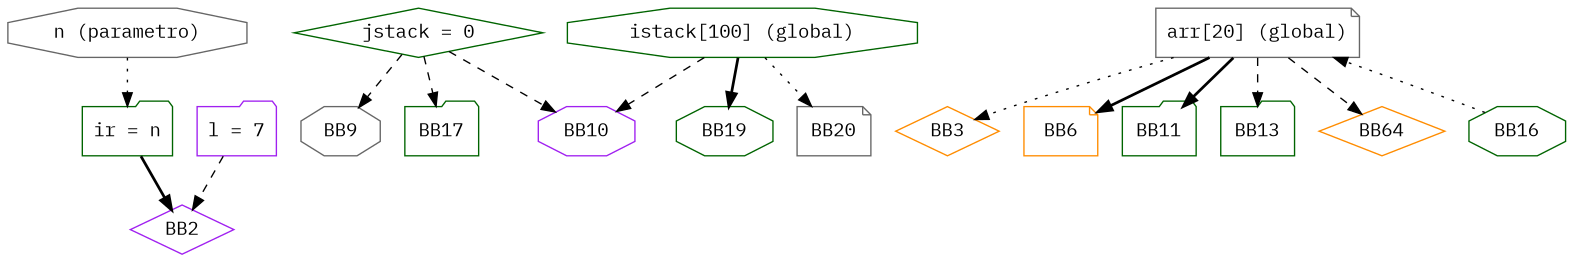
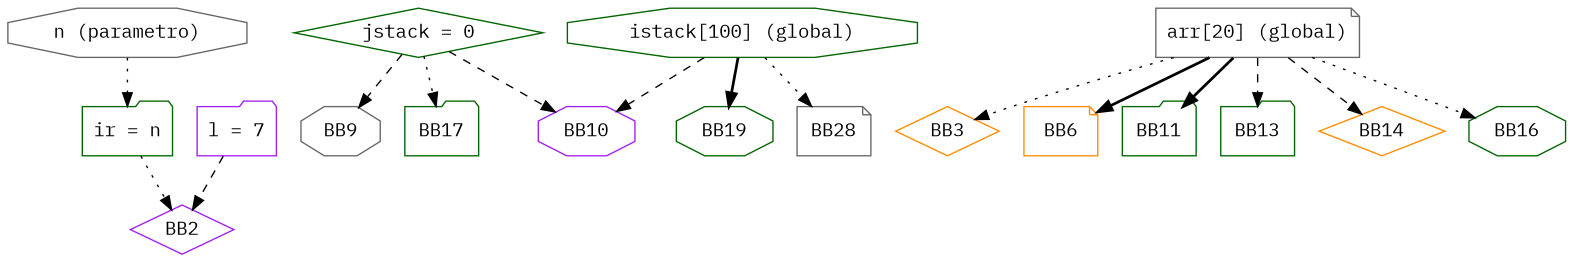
(428, 75) -> (428, 75)
(1416, 87) -> (1387, 85)
(834, 131) -> (834, 131)
(1382, 131) -> (1382, 131)
(153, 177) -> (153, 177)
